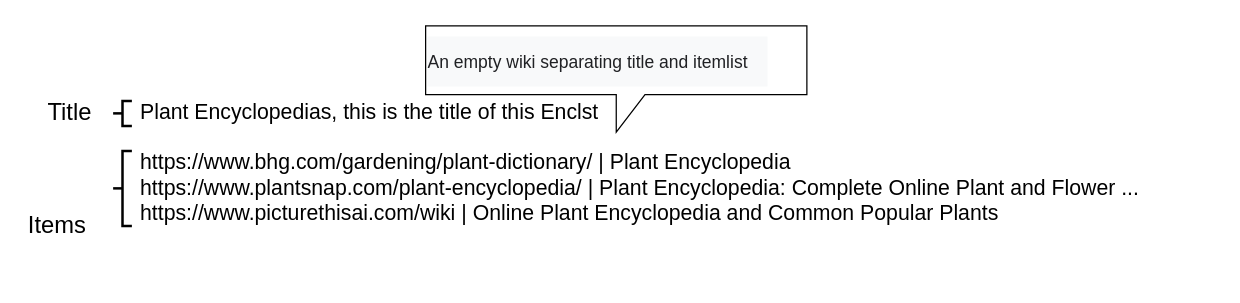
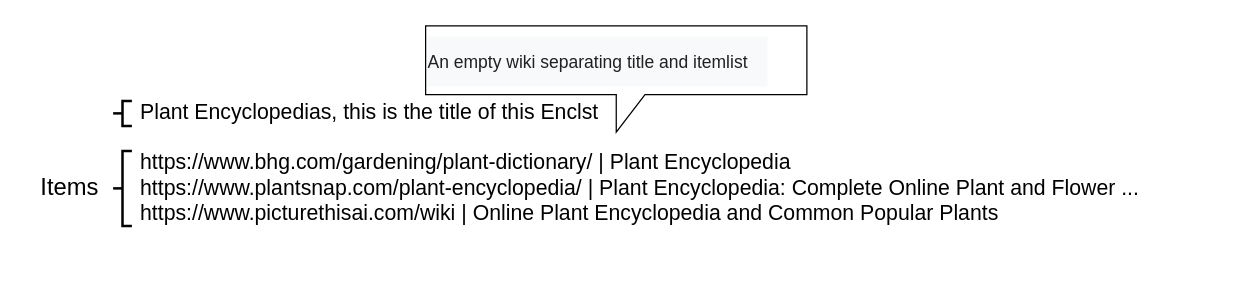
(69, 113) -> none
(57, 226) -> (69, 188)
